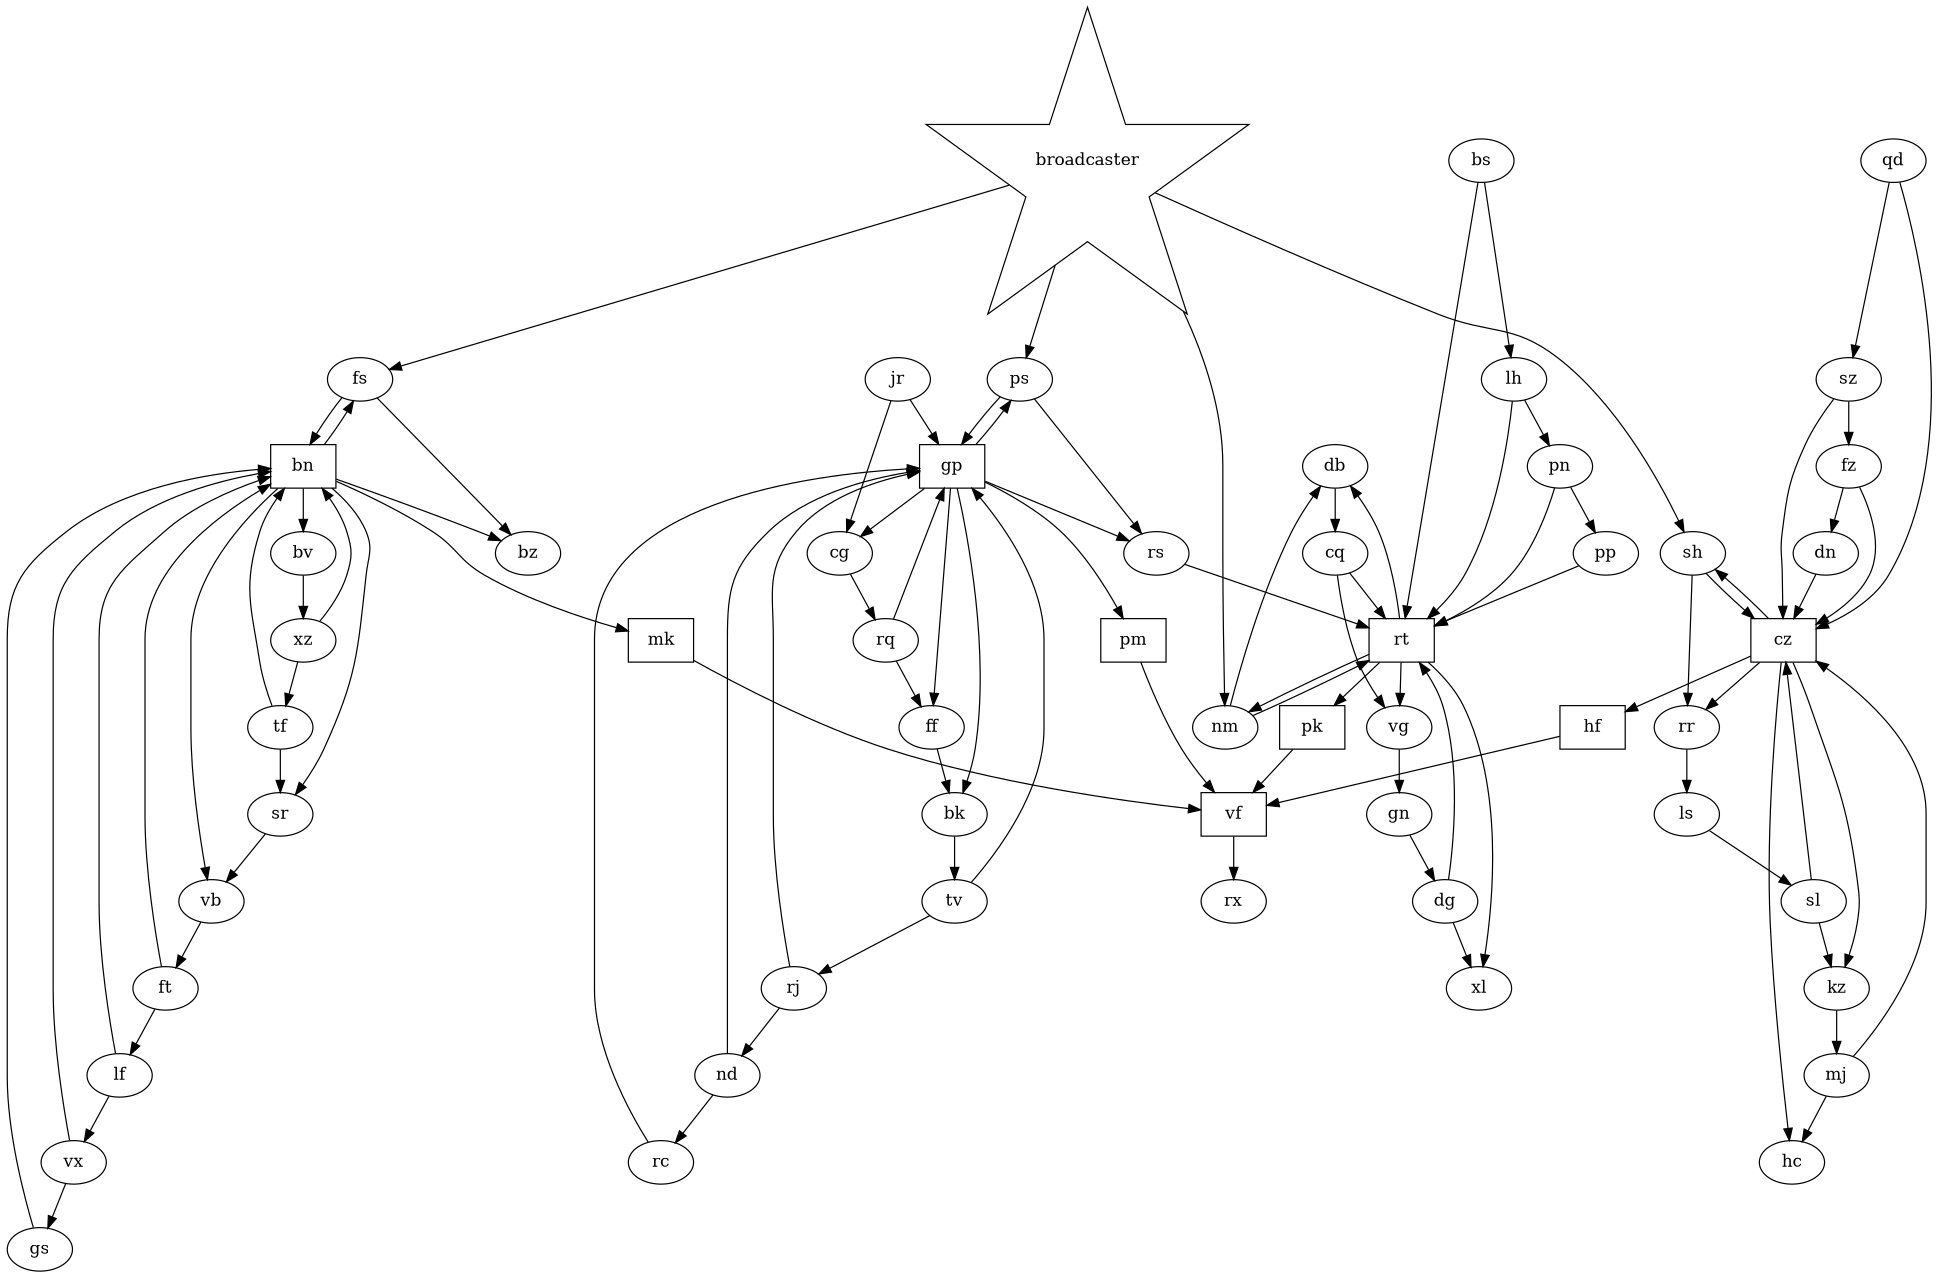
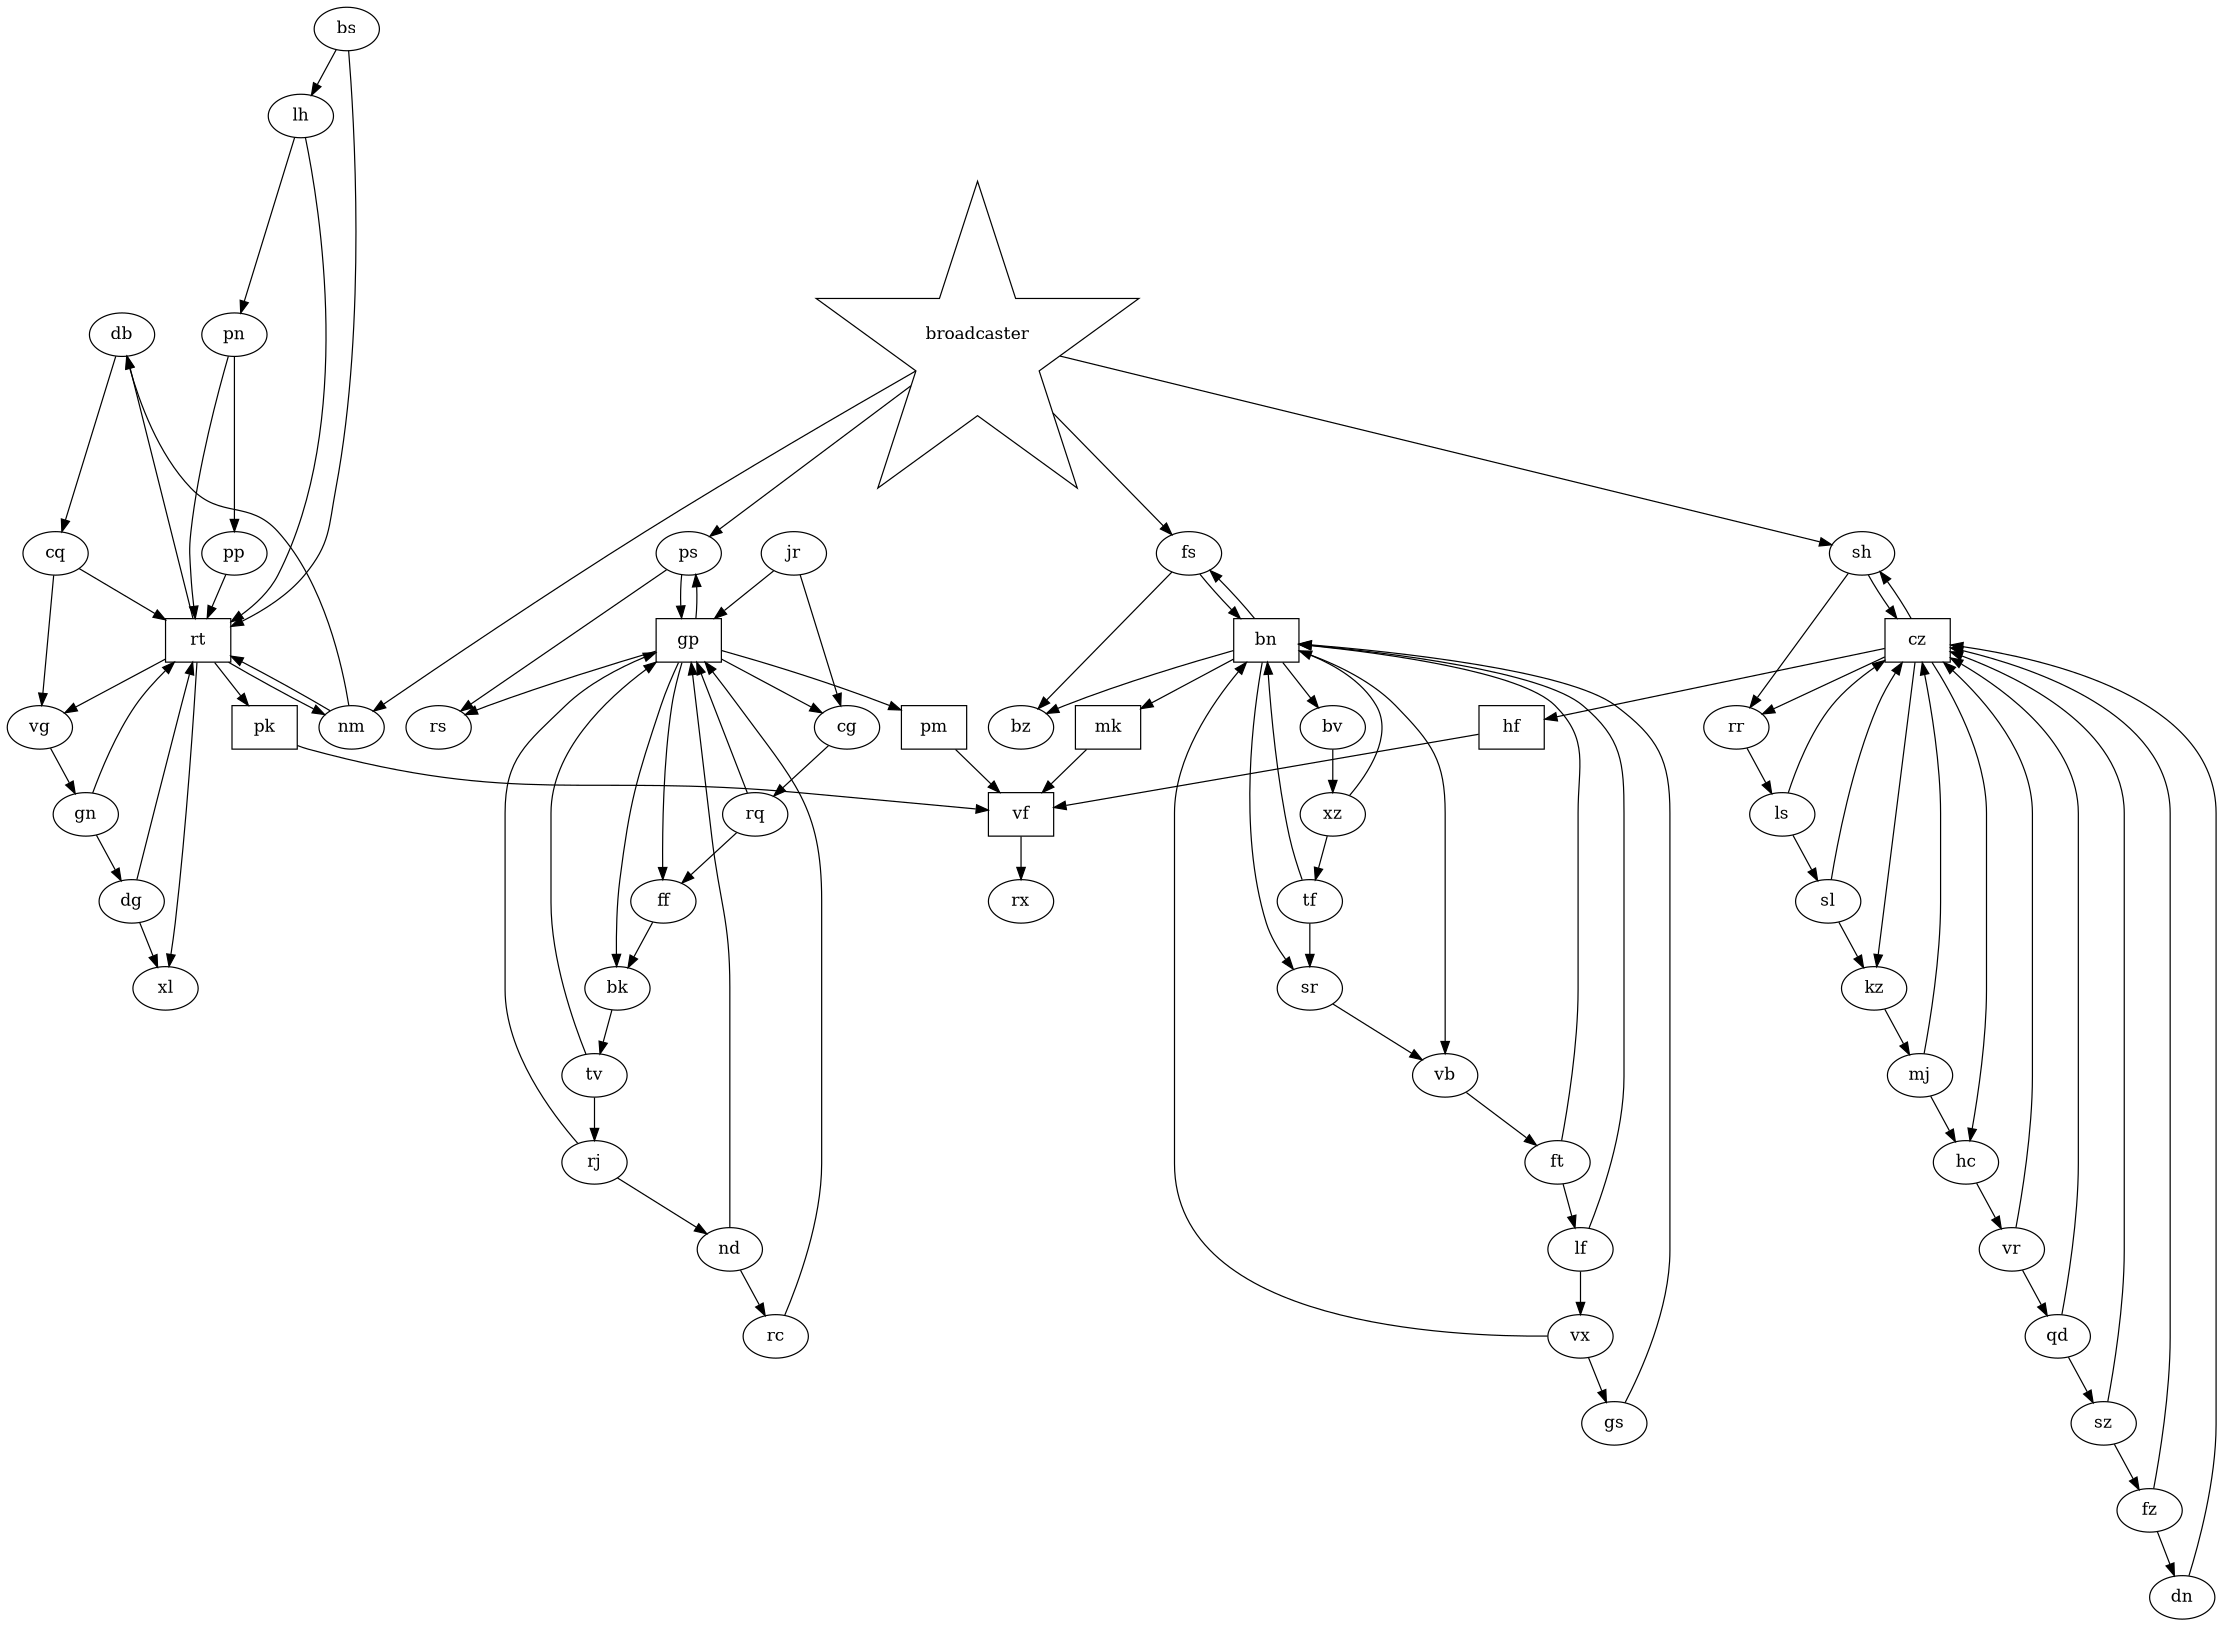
(1275, 596) -> (122, 728)
none -> (1820, 722)
none -> (2012, 1249)
